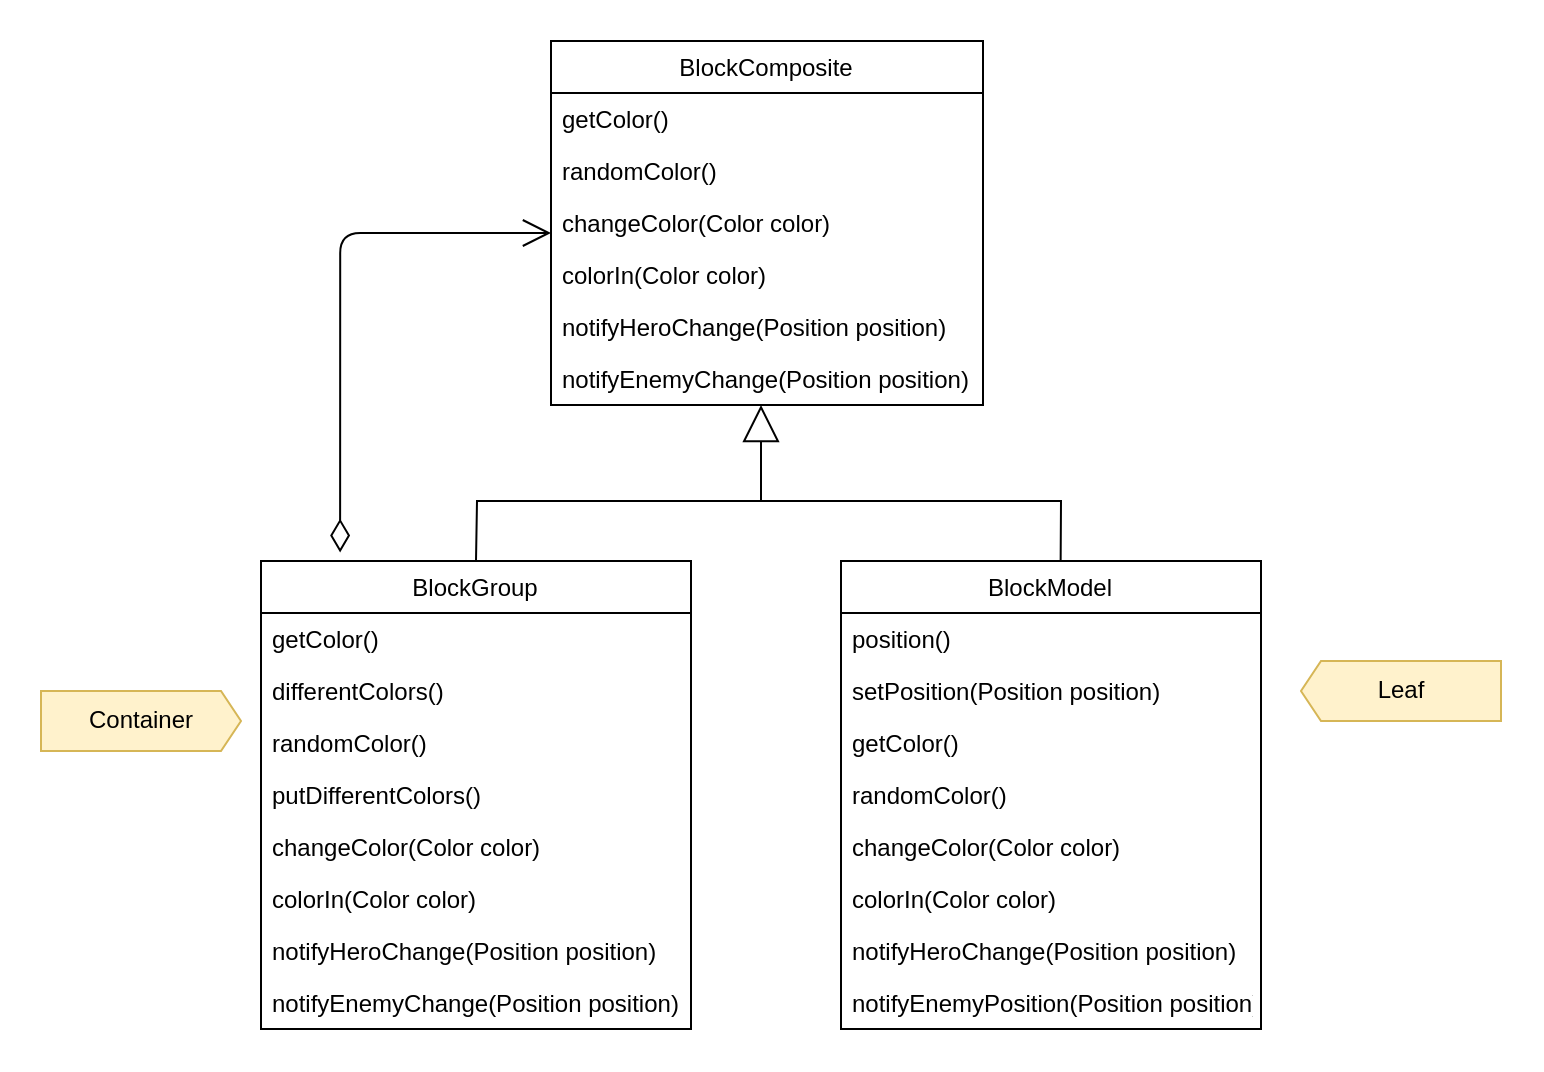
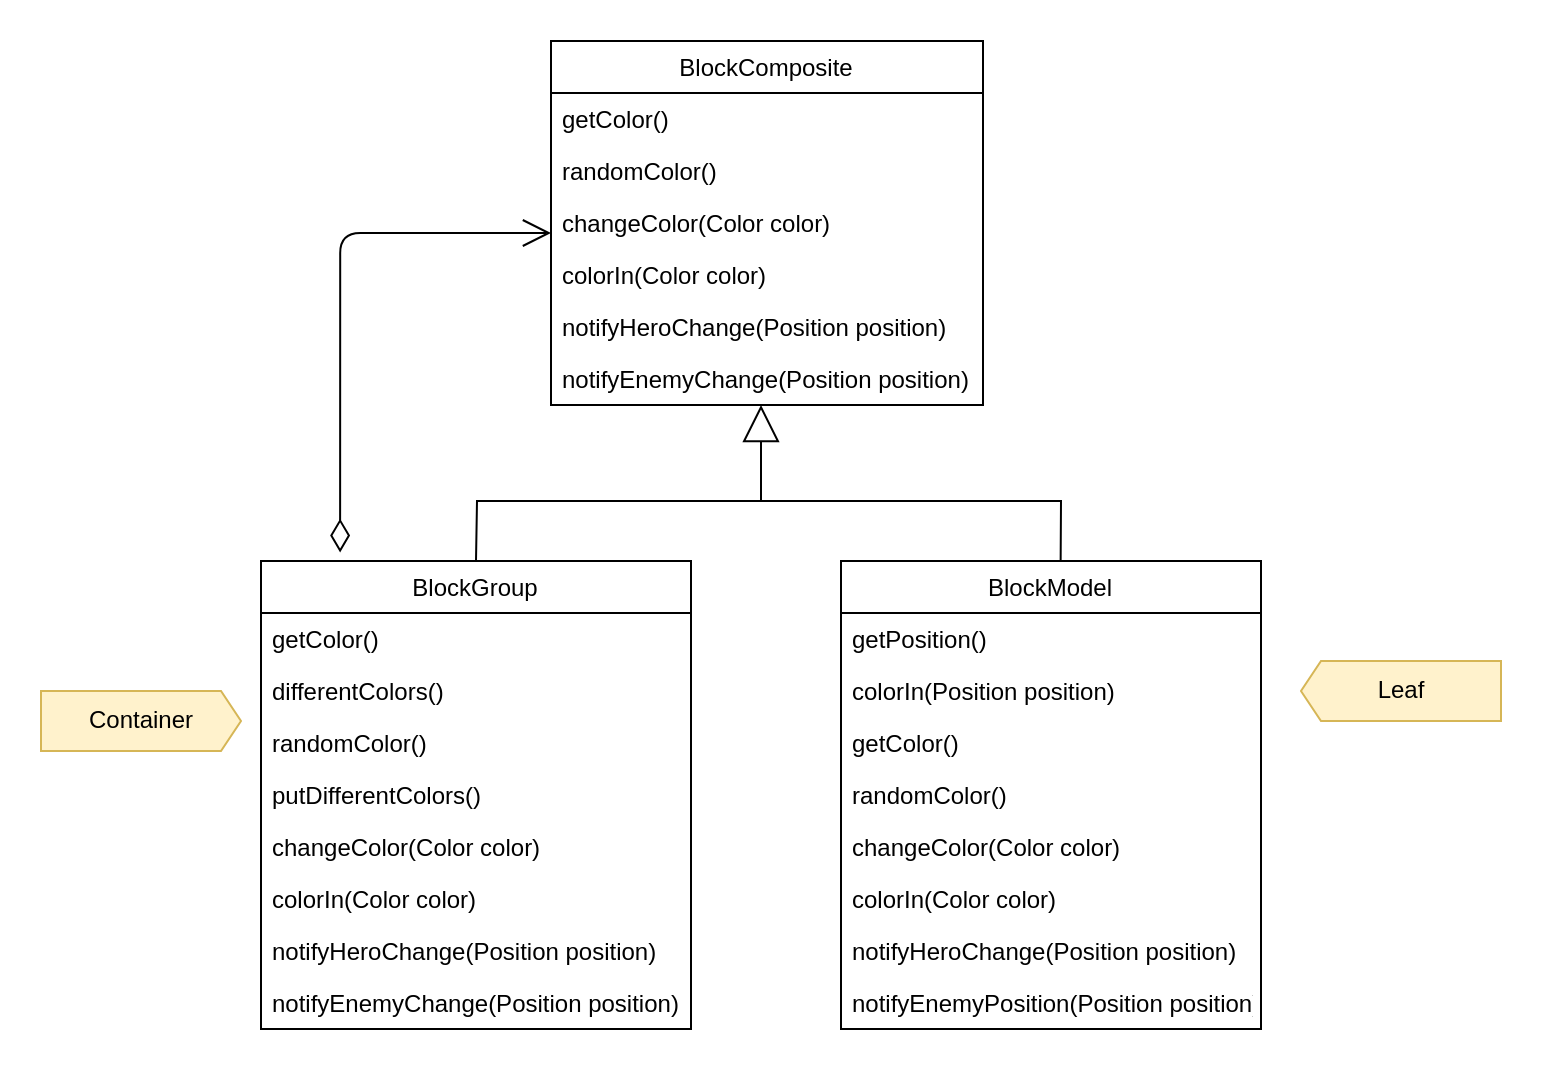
(913, 640) -> (933, 640)
(1032, 692) -> (1008, 692)
